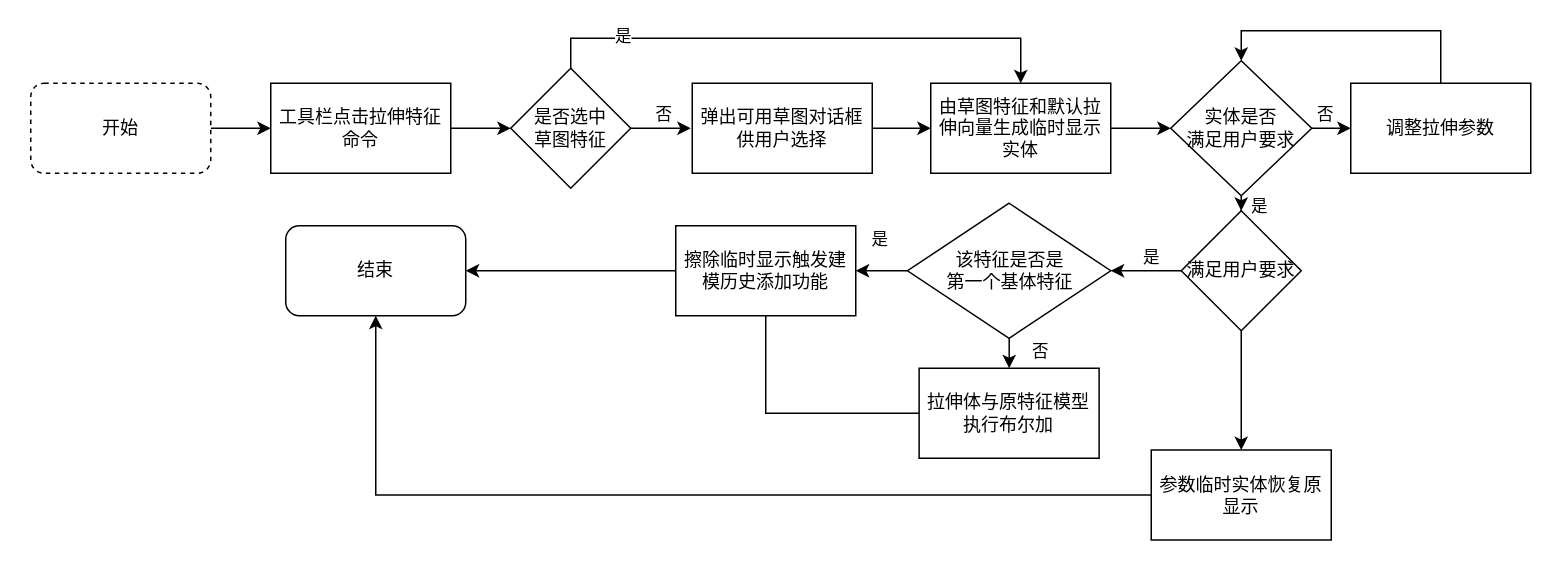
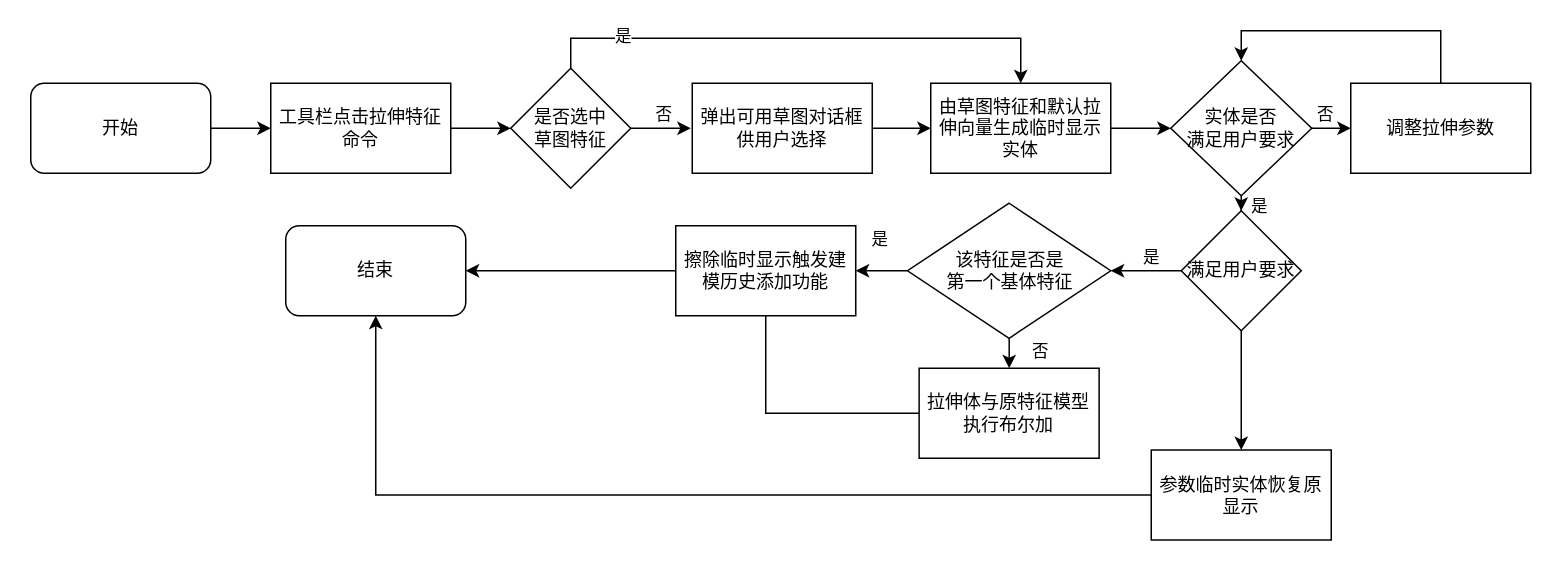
(121, 128) -> (121, 128)
